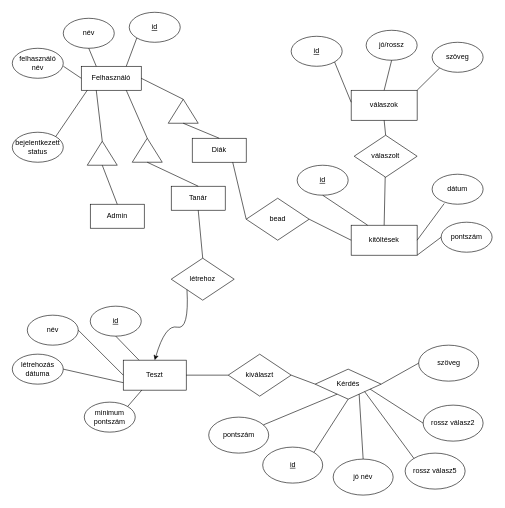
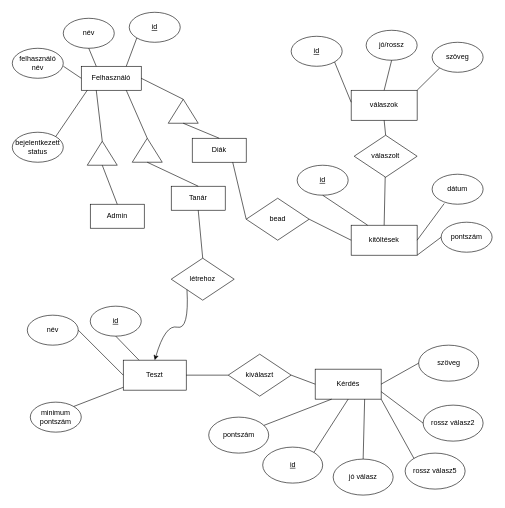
(38, 369) -> none
(93, 376) -> none
(348, 384) -> (348, 384)
(110, 417) -> (56, 417)
(363, 477) -> (363, 477)
